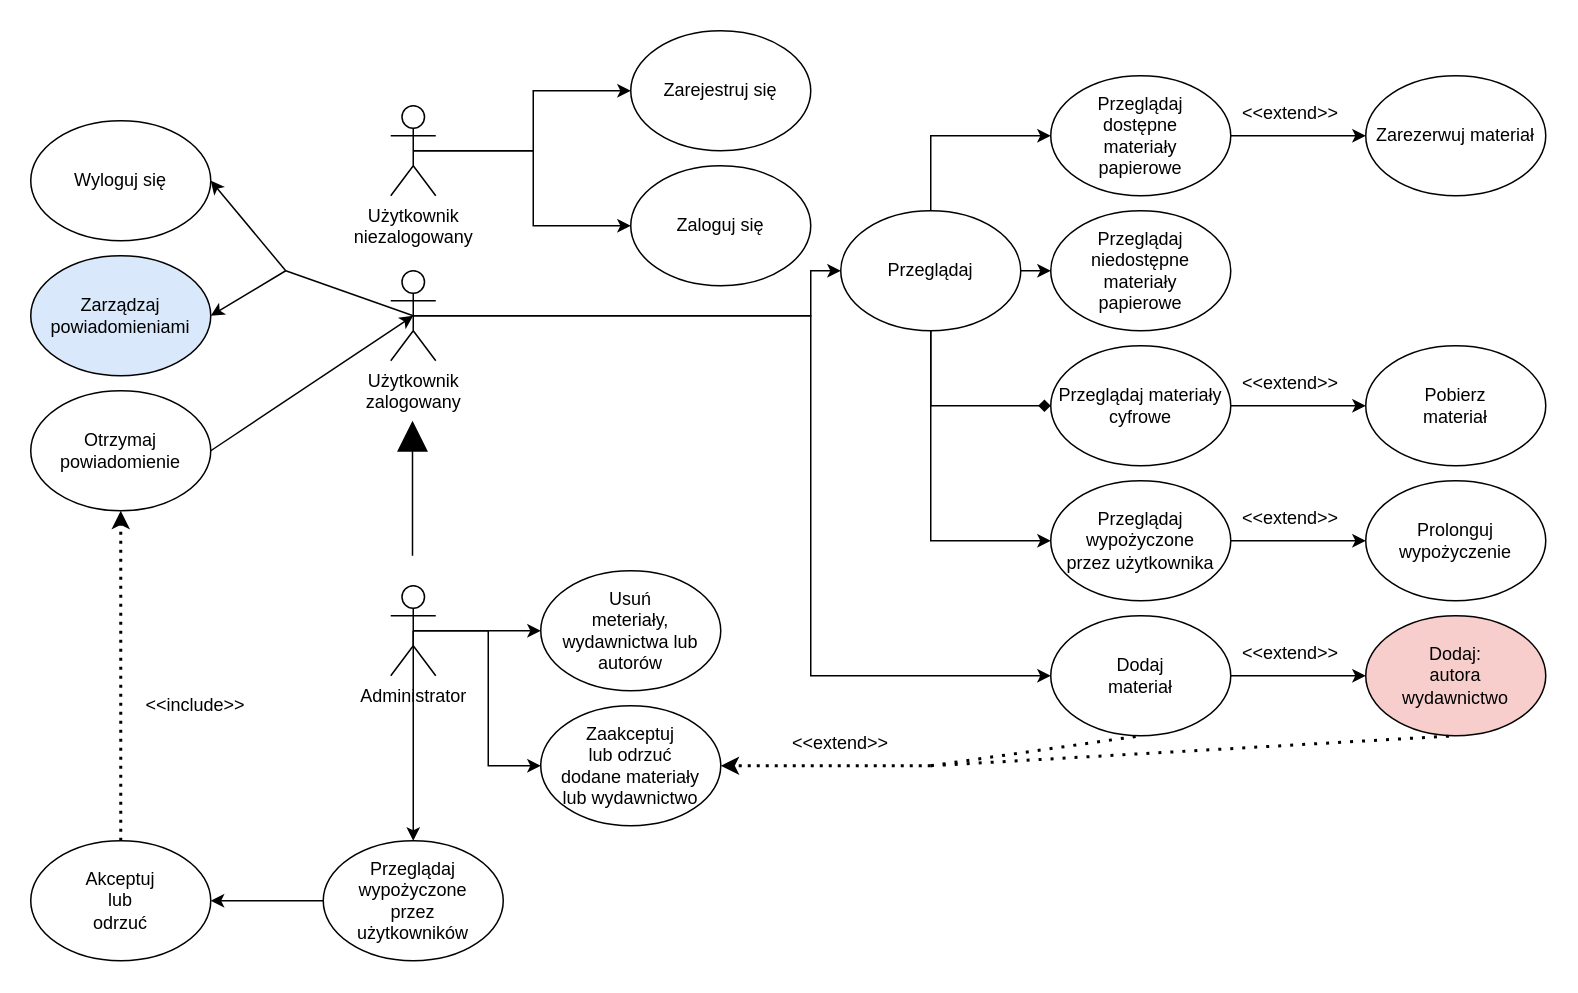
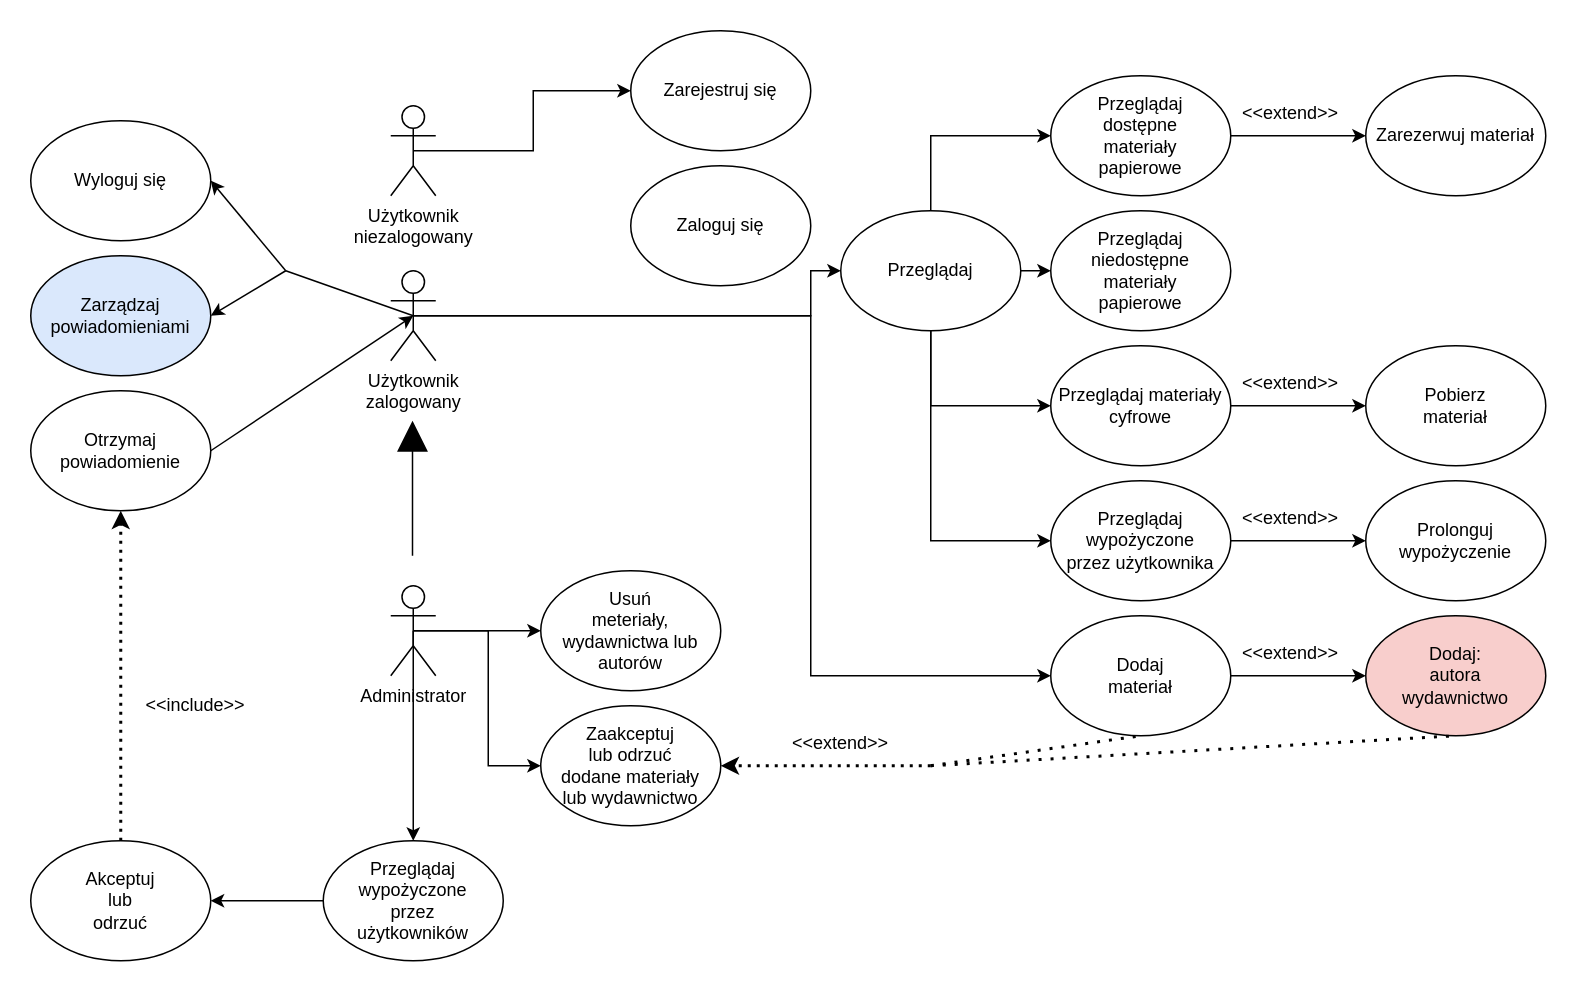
(540, 226) -> none
(1038, 406) -> (1039, 406)
